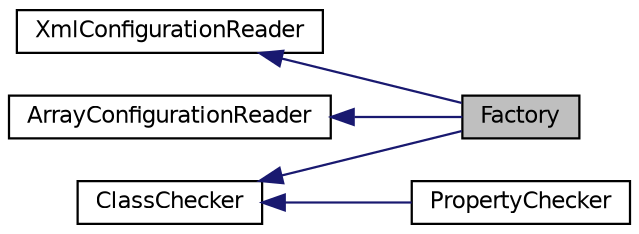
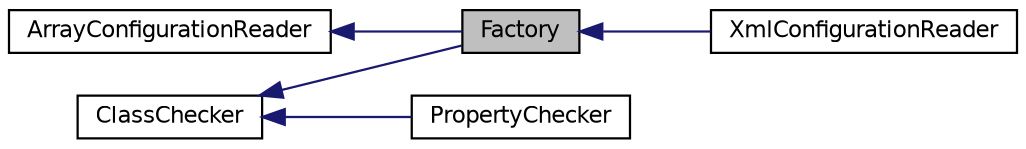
(372, 81) -> (657, 32)
